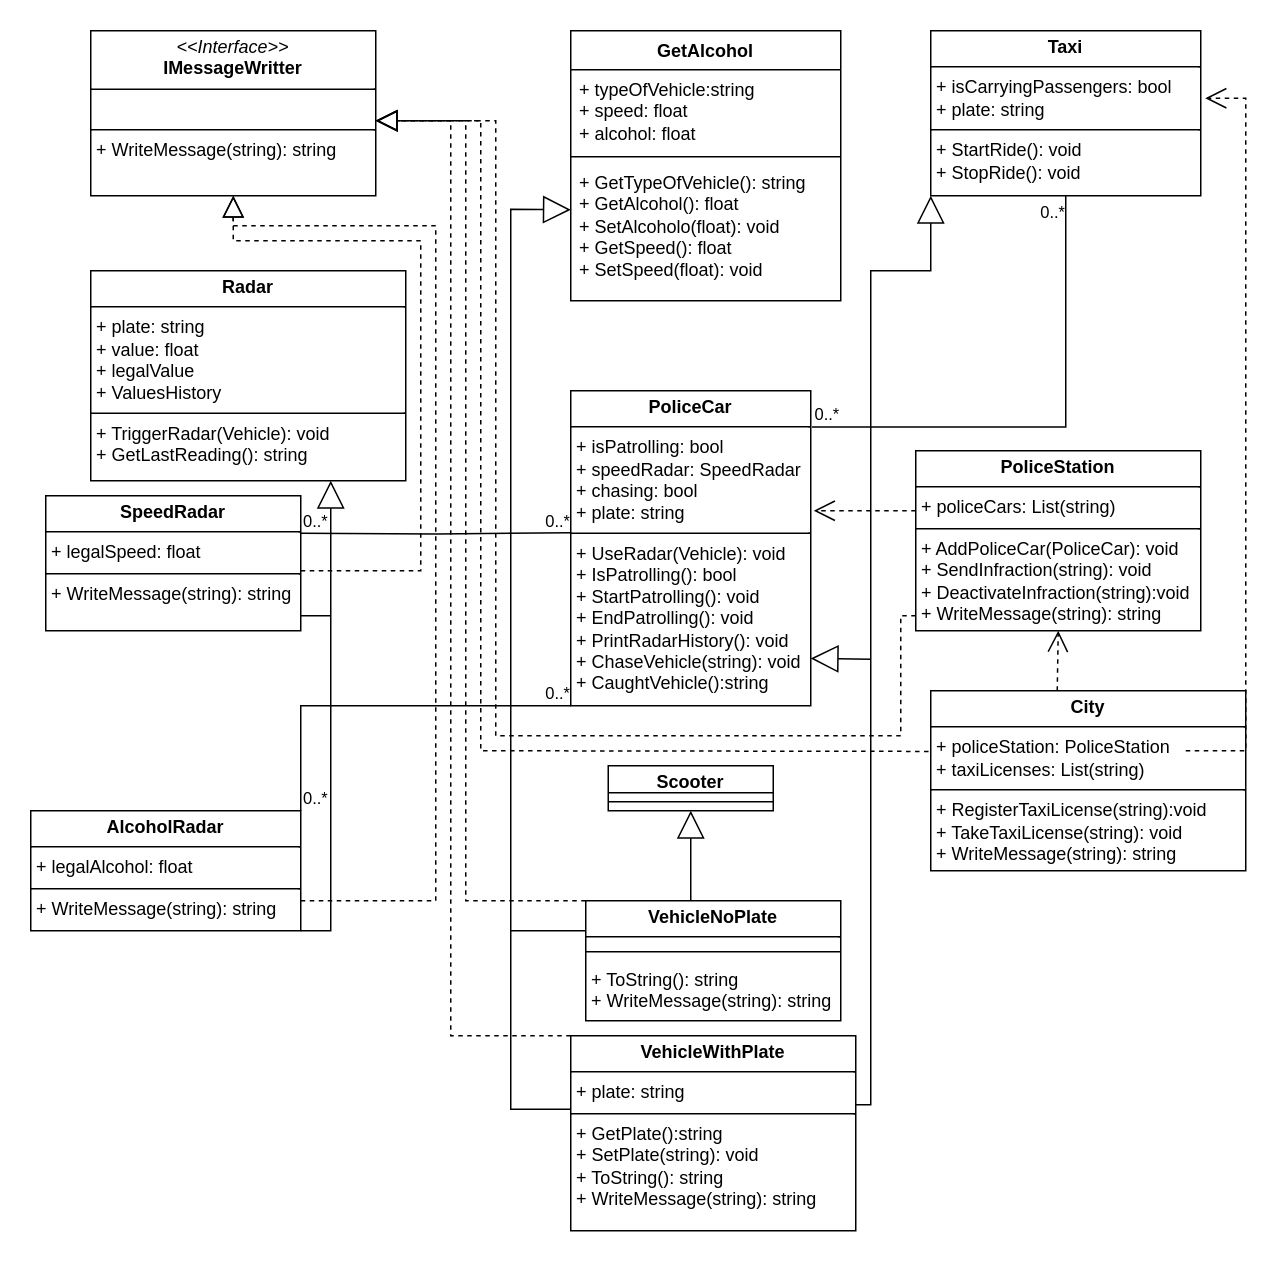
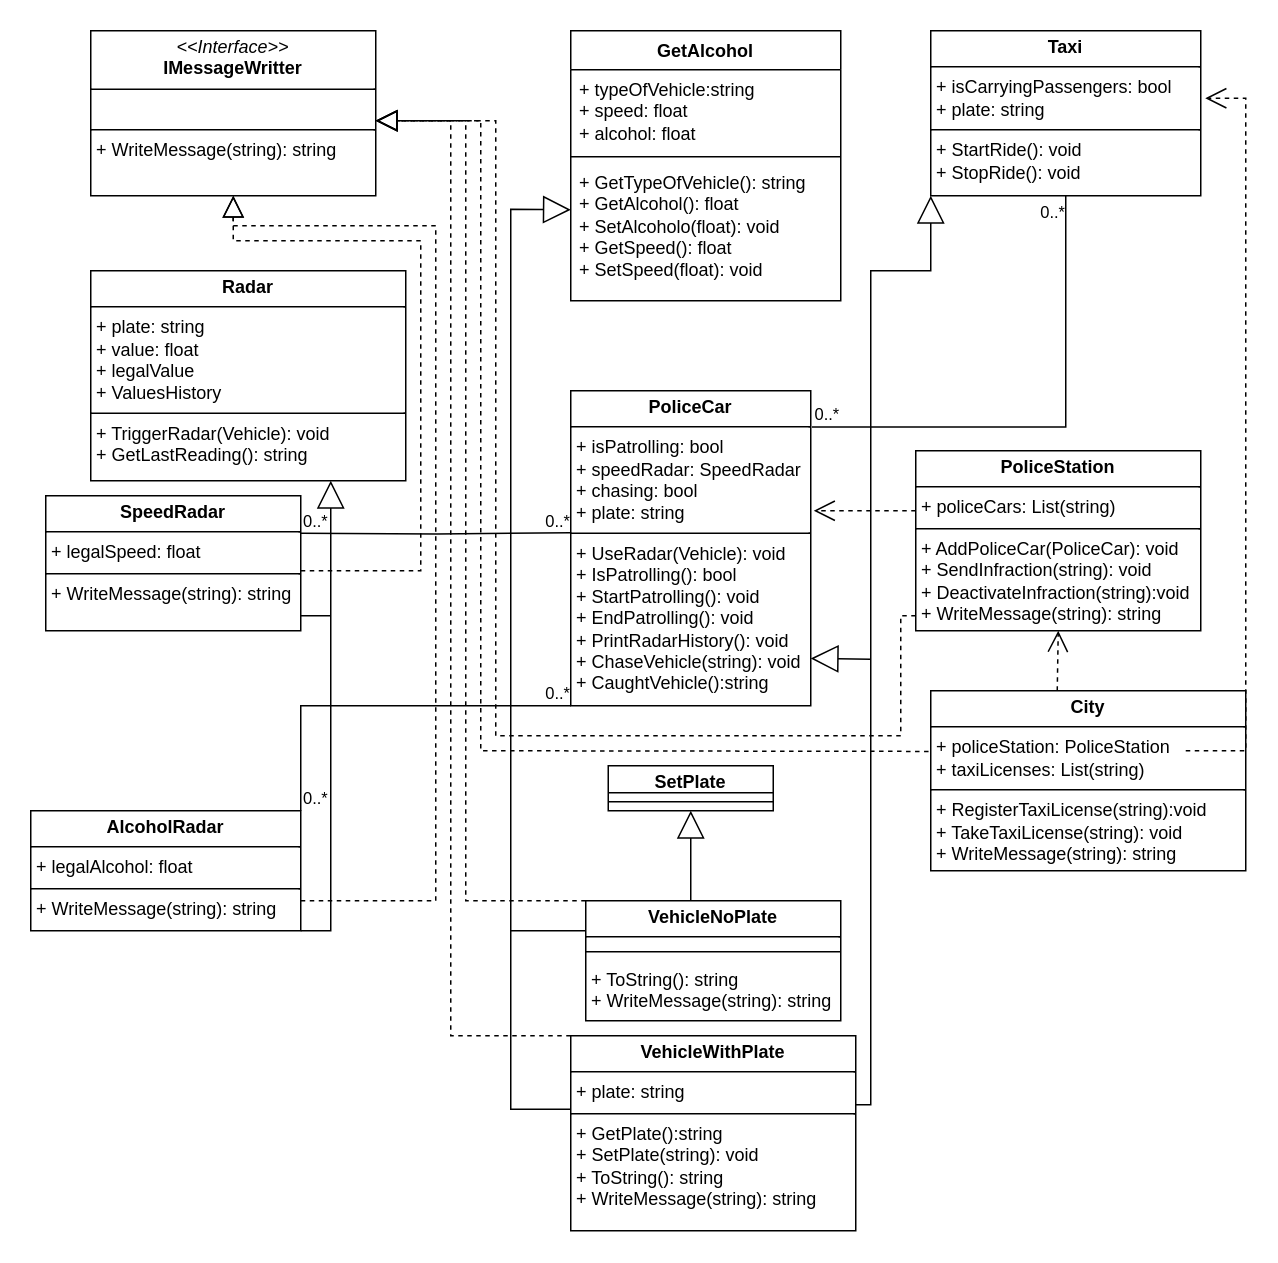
(644, 777) -> (646, 777)
